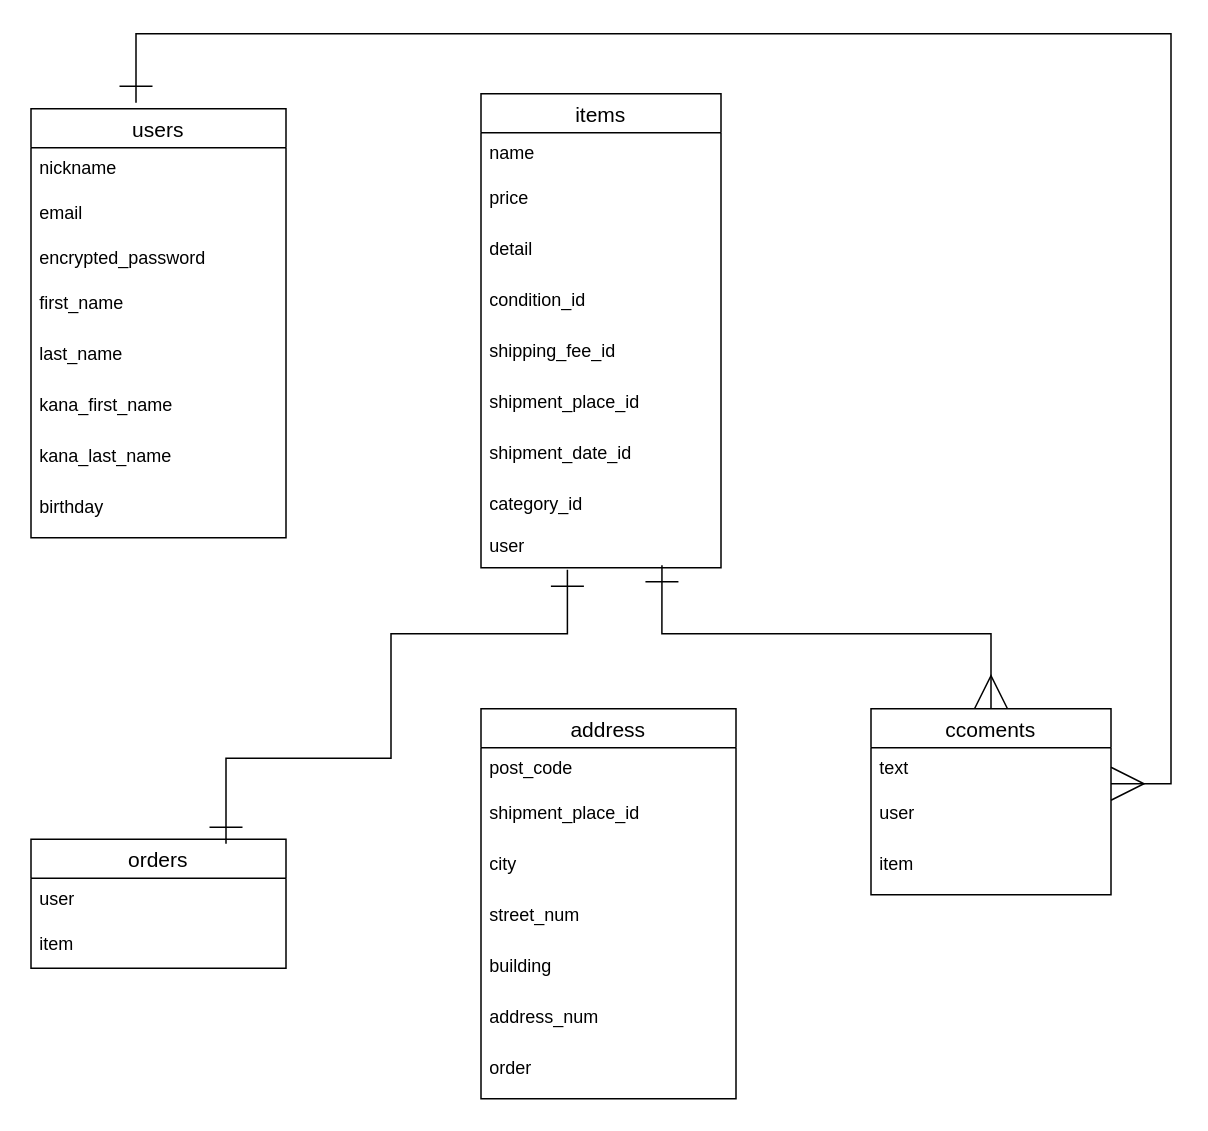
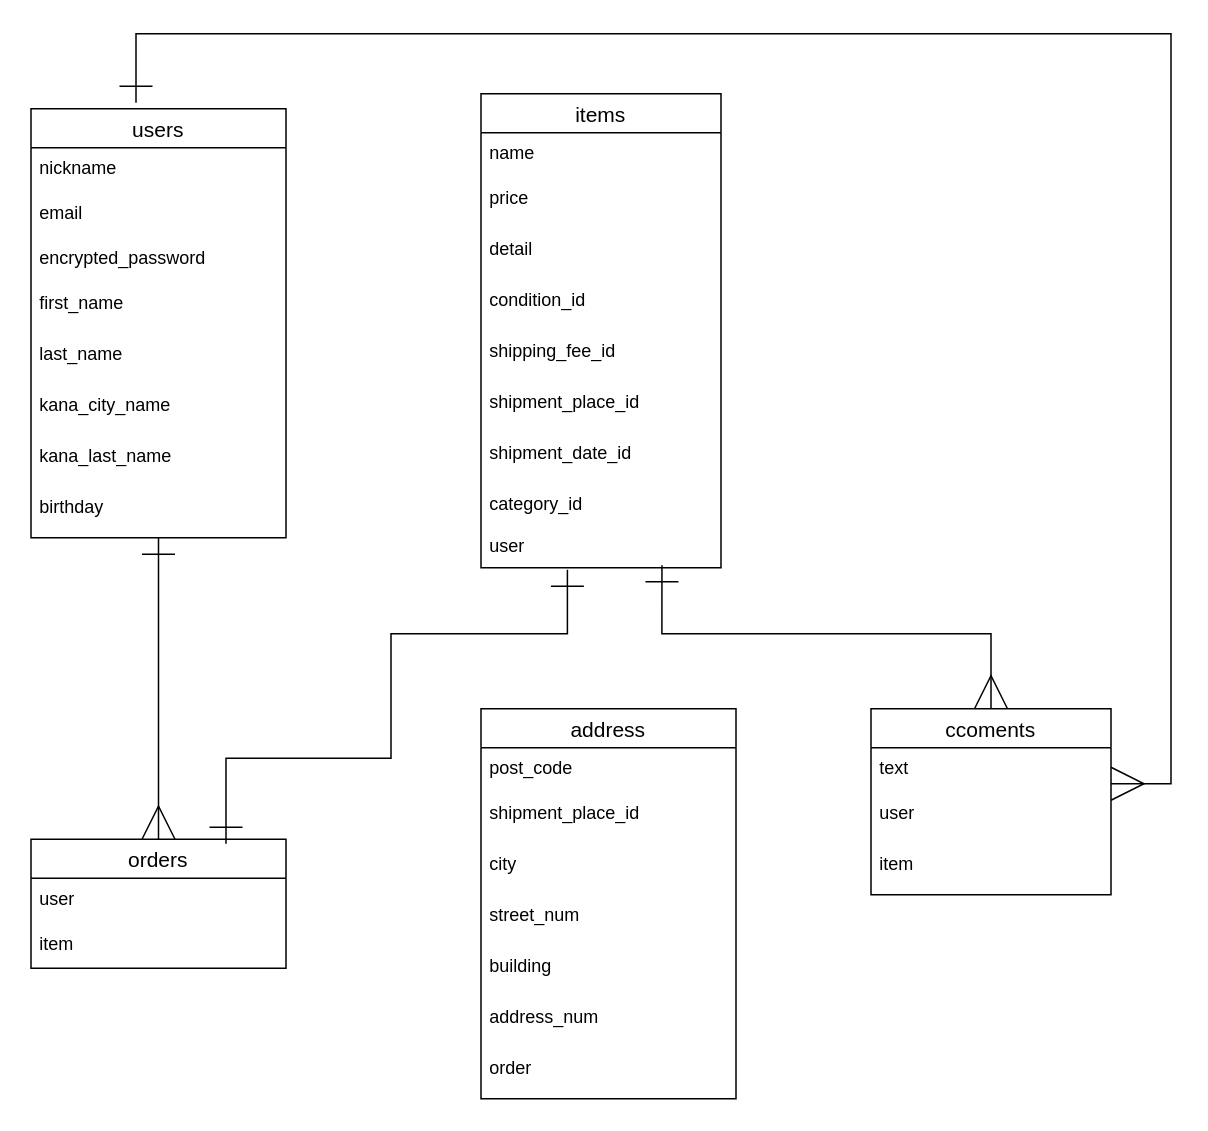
(112, 405) -> (107, 405)
none -> (158, 689)
